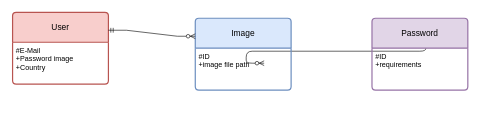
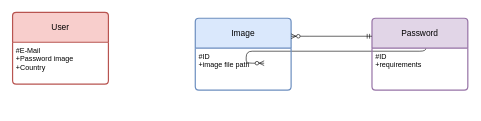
(151, 33) -> none
none -> (332, 36)
